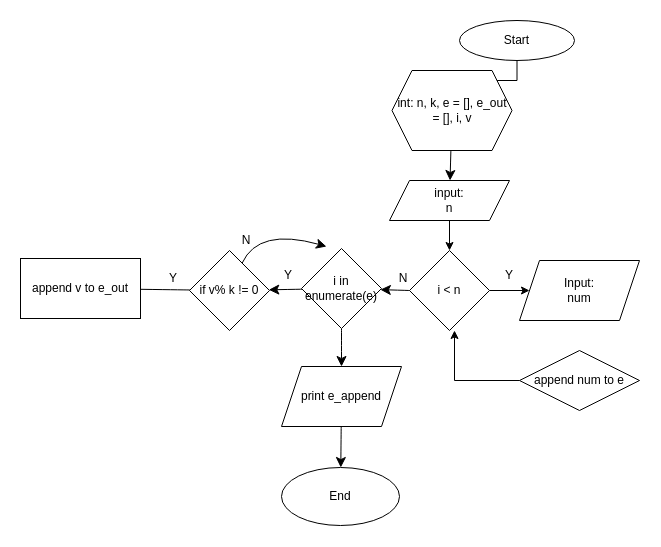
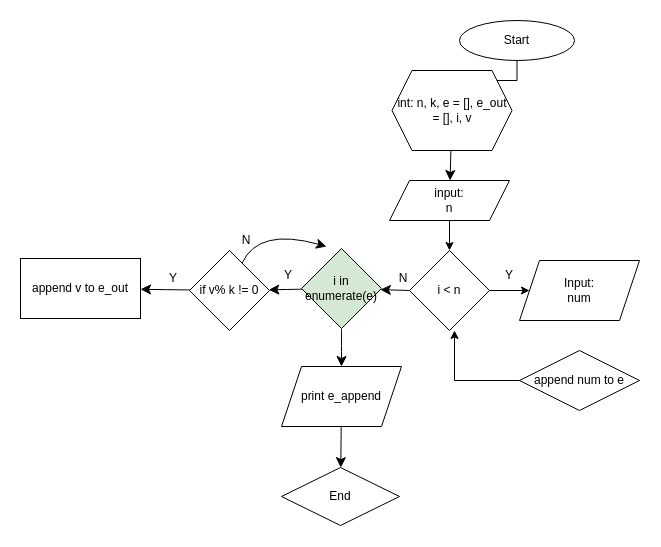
(146, 289) -> (150, 289)
(342, 289) -> (342, 289)
(341, 497) -> (341, 497)
